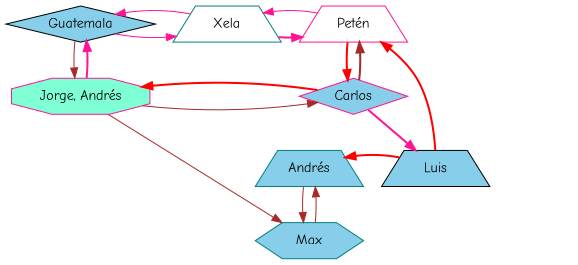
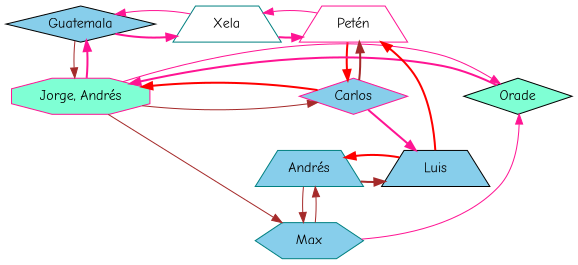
(141, 37) -> (141, 37)
none -> (518, 96)
none -> (367, 182)
